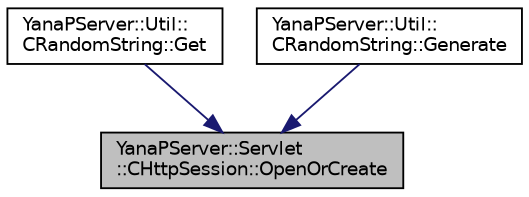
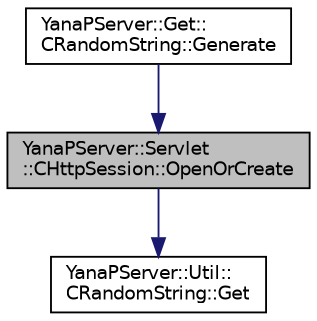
(389, 36) -> (159, 36)
(176, 92) -> (159, 213)
